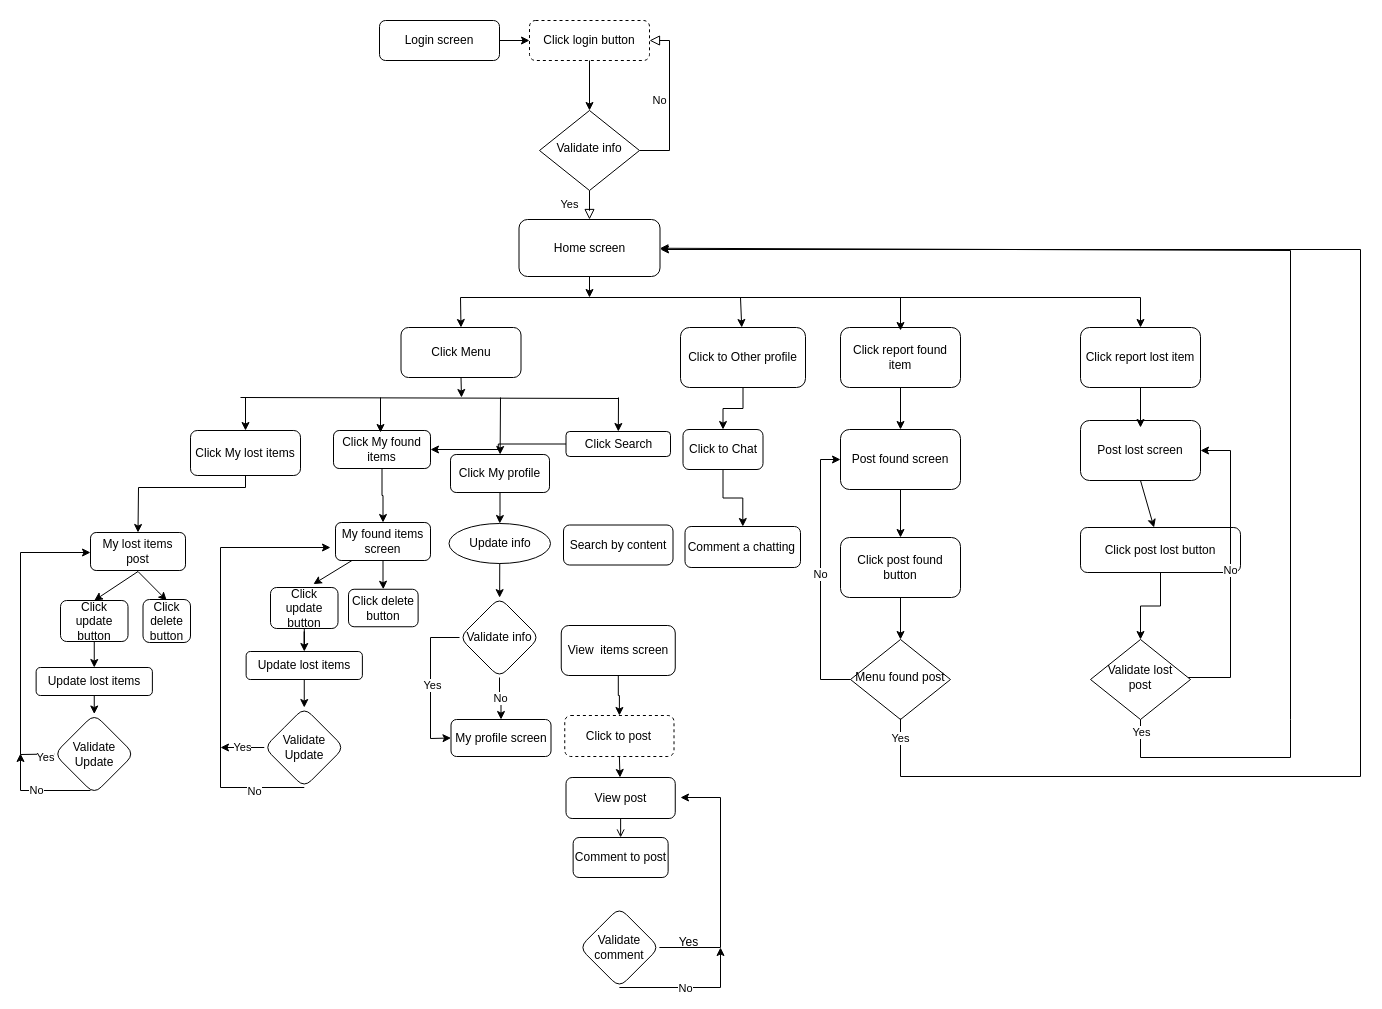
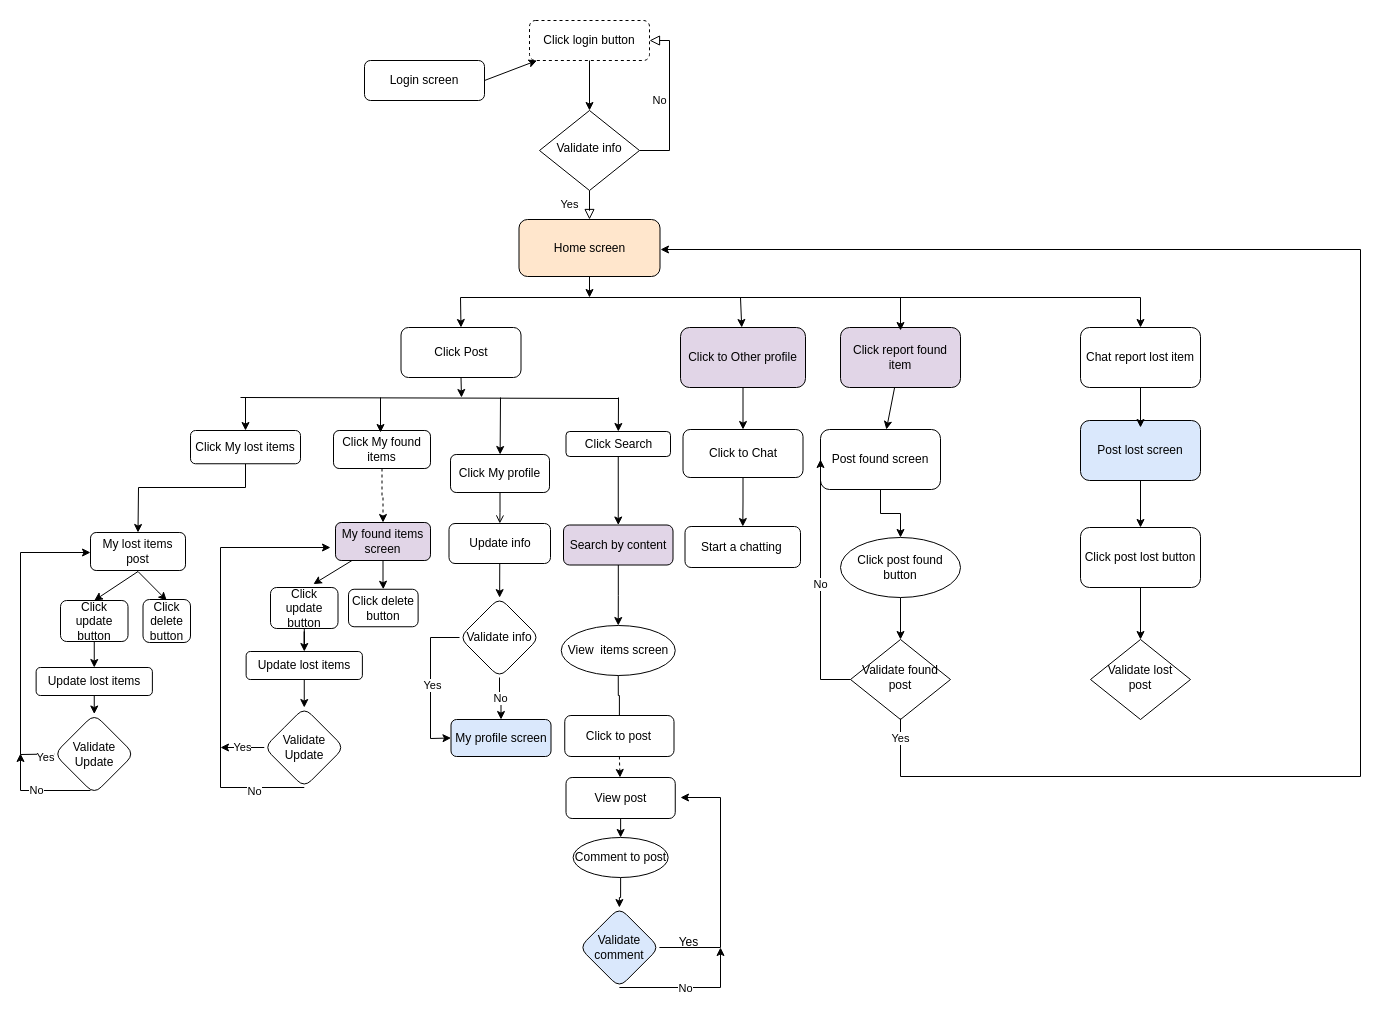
(440, 41) -> (425, 81)
(590, 248) -> (590, 248)
(462, 353) -> (462, 353)
(743, 358) -> (743, 358)
(901, 358) -> (901, 358)
(1141, 358) -> (1141, 358)
(498, 444) -> (618, 488)
(723, 450) -> (743, 454)
(1141, 451) -> (1141, 451)
(246, 453) -> (246, 447)
(901, 460) -> (881, 460)
(382, 493) -> (382, 493)
(500, 515) -> (500, 517)
(383, 542) -> (383, 542)
(500, 544) -> (500, 544)
(618, 545) -> (618, 545)
(744, 548) -> (744, 548)
(1161, 550) -> (1141, 558)
(901, 568) -> (901, 568)
(1231, 574) -> none
none -> (618, 591)
(1291, 599) -> none
(618, 651) -> (618, 651)
(901, 678) -> (901, 678)
(619, 707) -> (619, 711)
(619, 736) -> (619, 736)
(501, 738) -> (501, 738)
(620, 763) -> (620, 763)
(621, 830) -> (621, 829)
(621, 858) -> (621, 858)
none -> (621, 890)
(619, 948) -> (619, 948)
